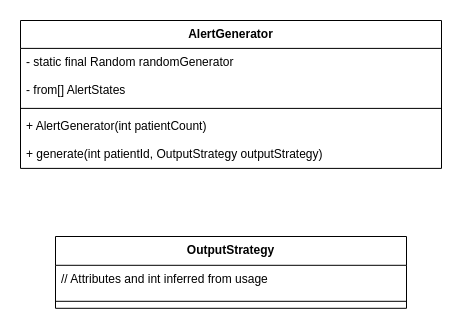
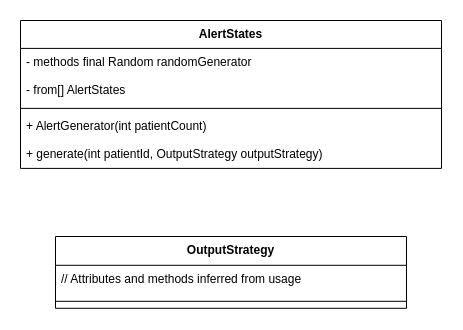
(231, 34) -> (231, 34)
(139, 62) -> (144, 62)
(185, 279) -> (200, 279)
